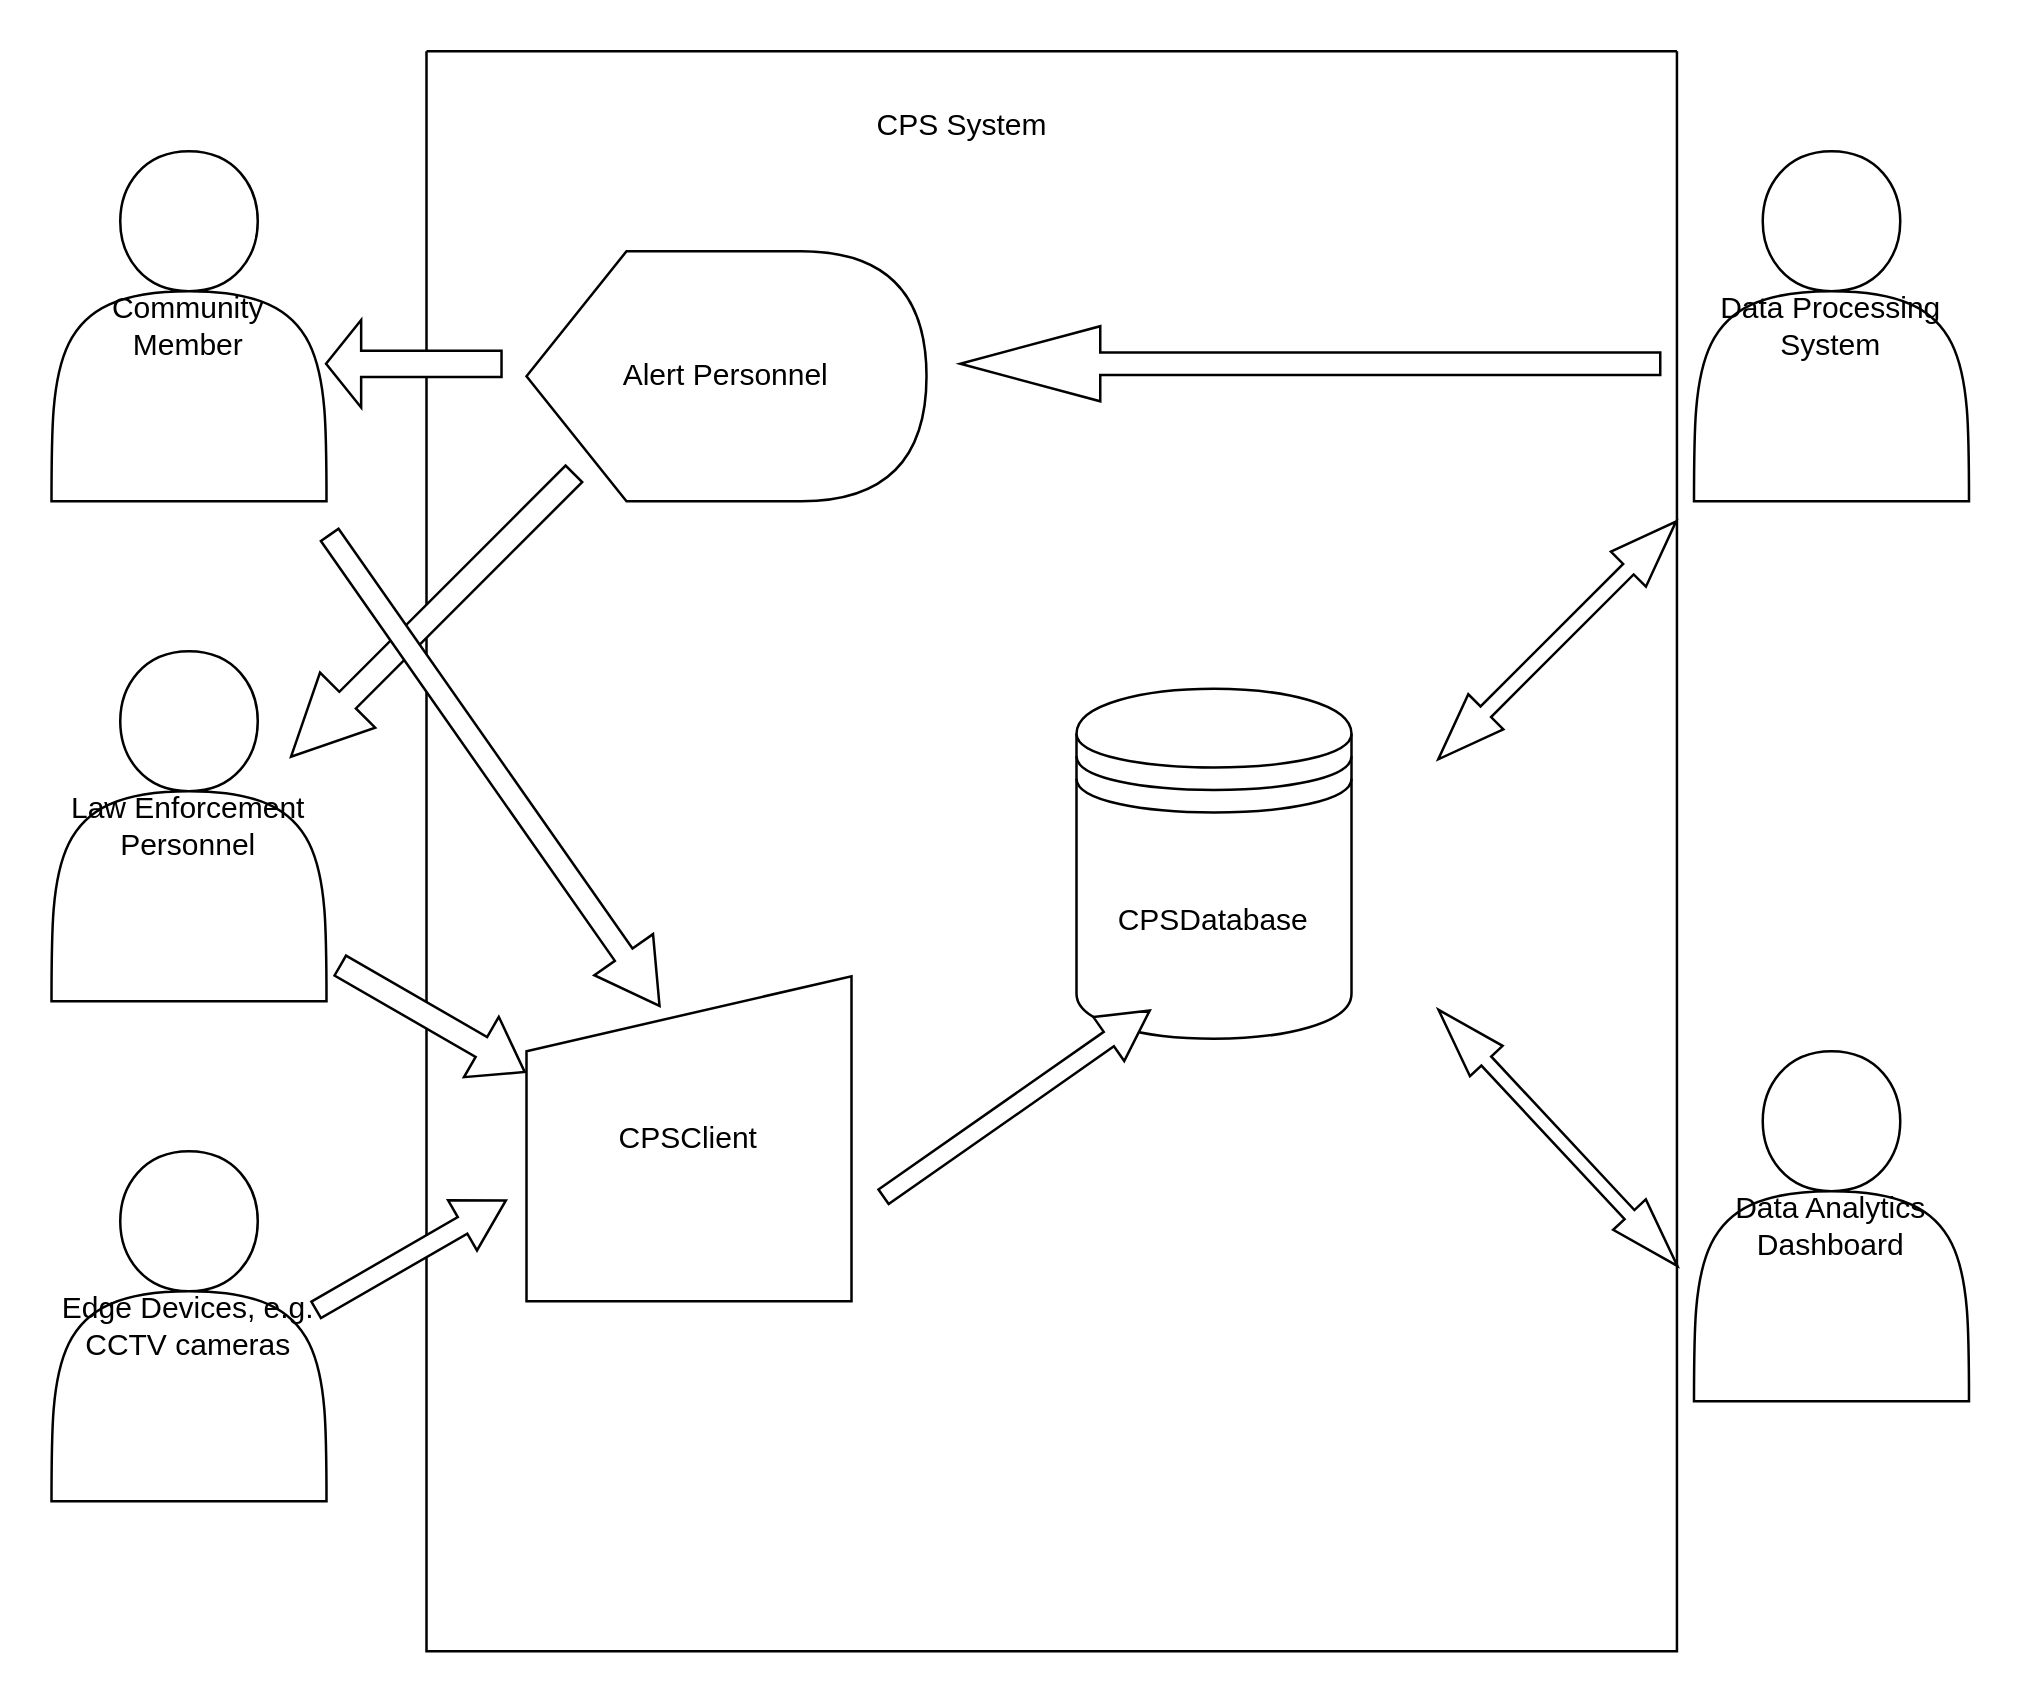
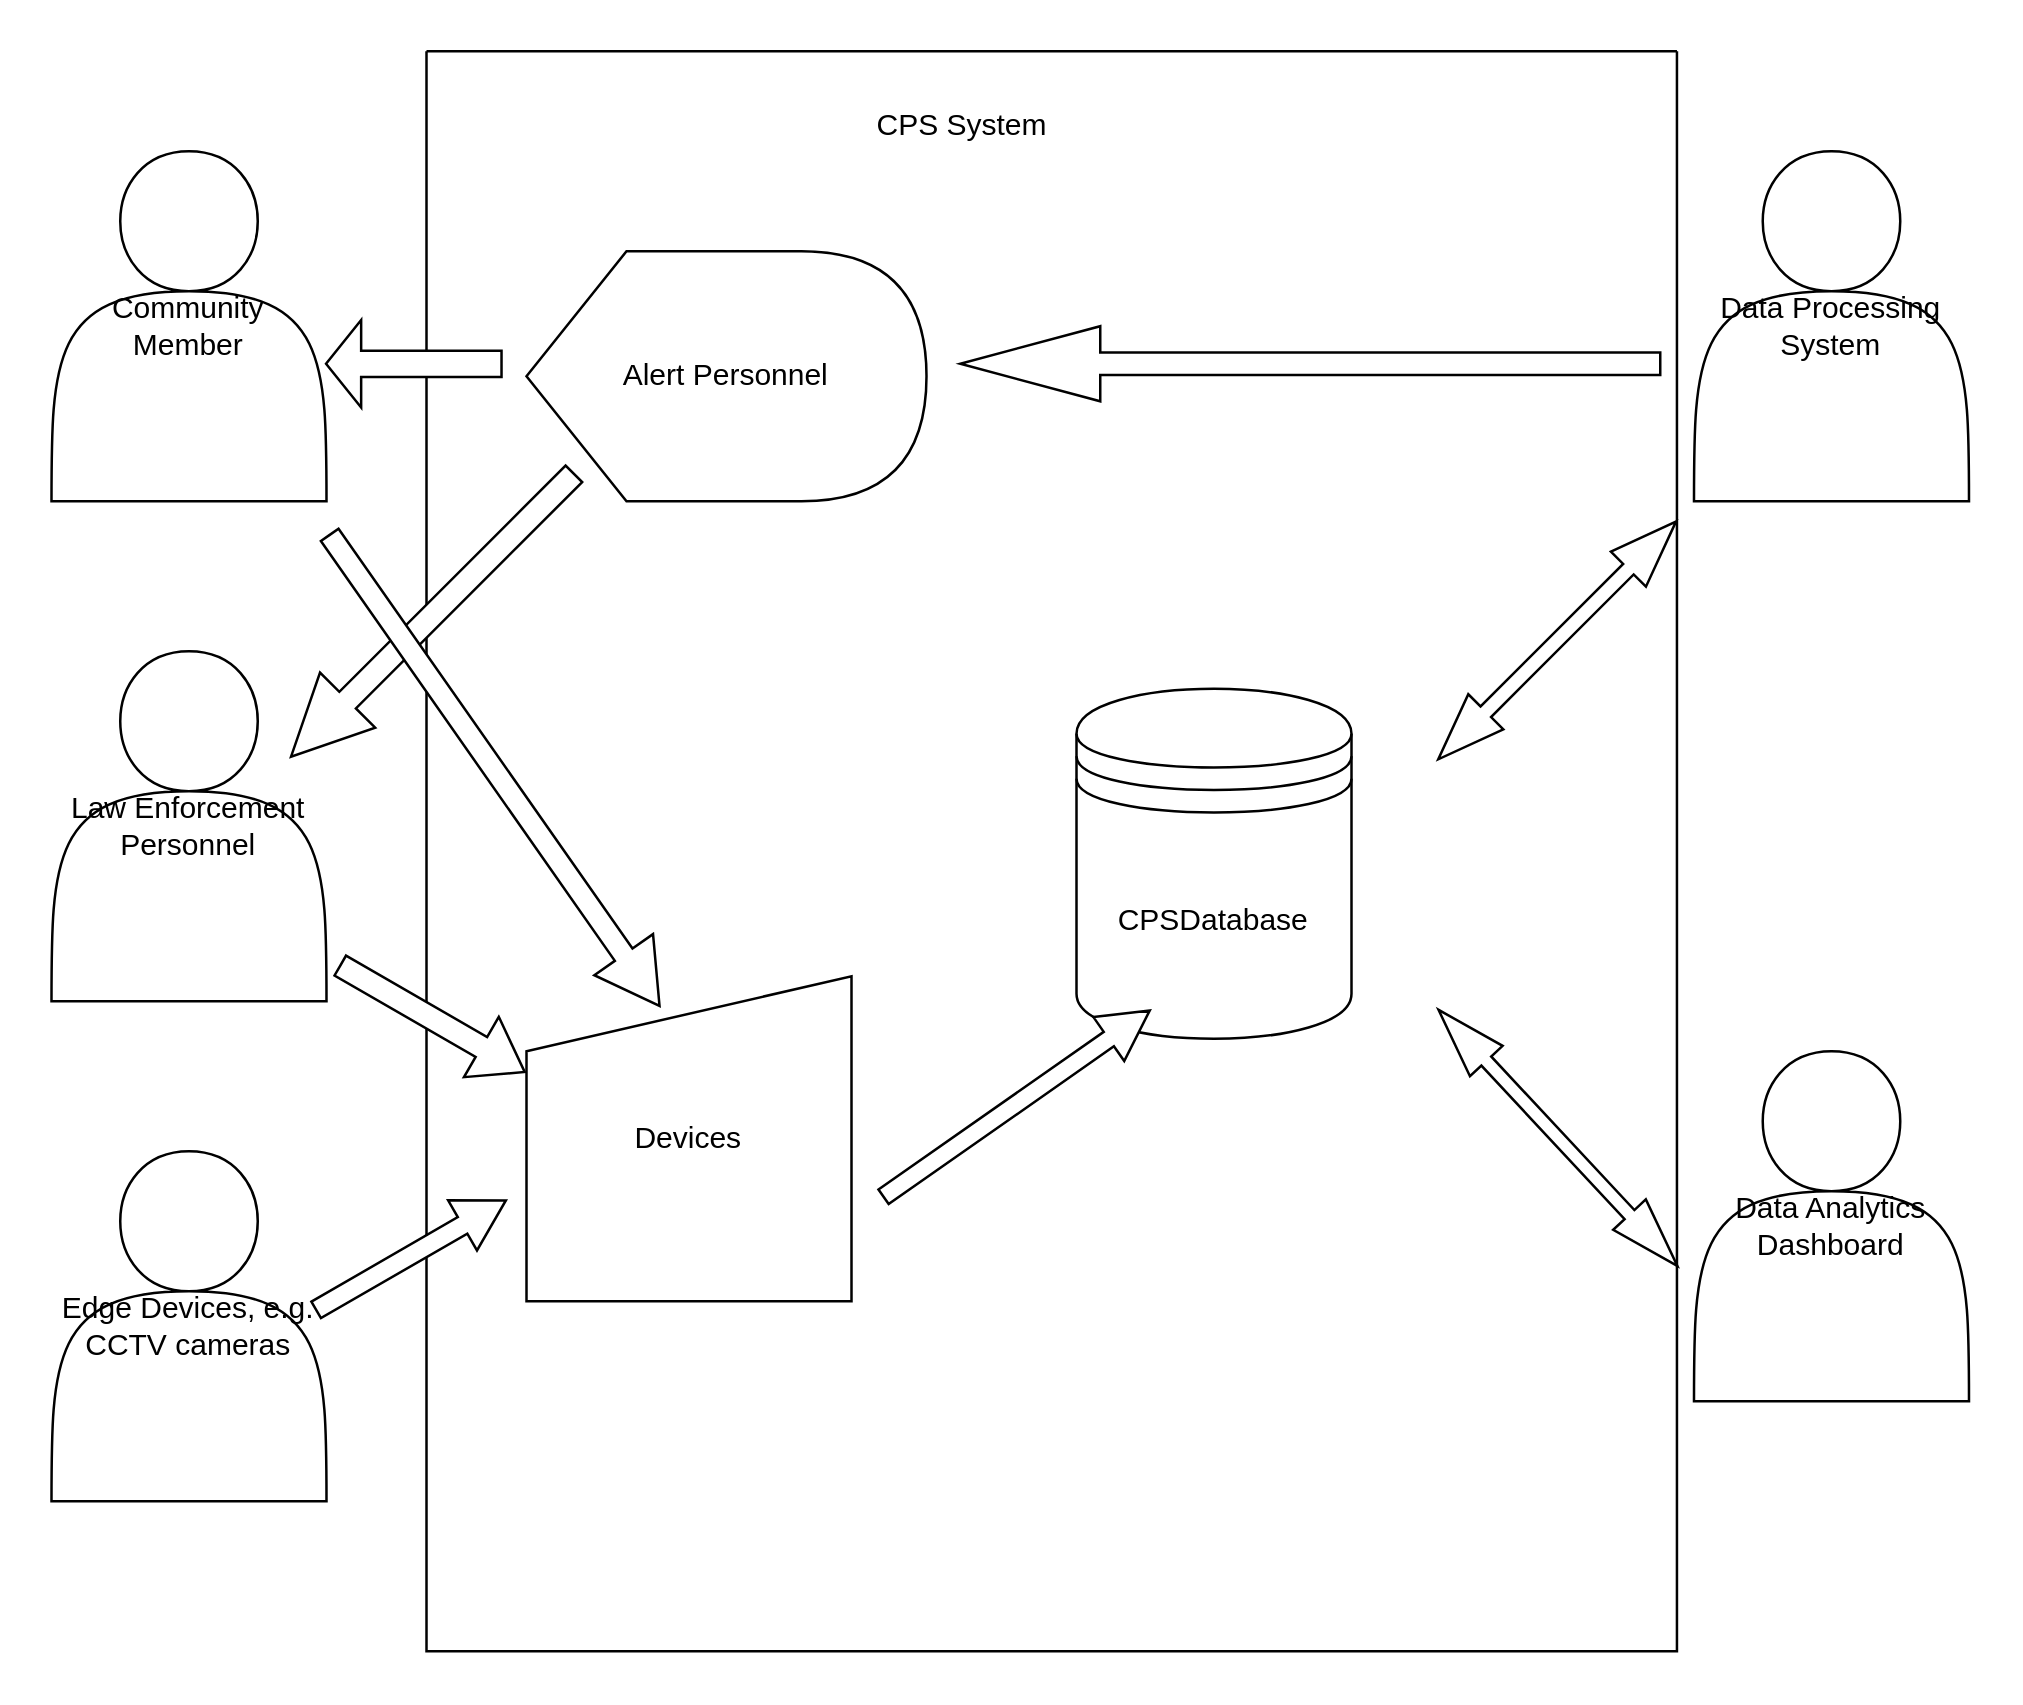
(689, 1139) -> (689, 1139)
